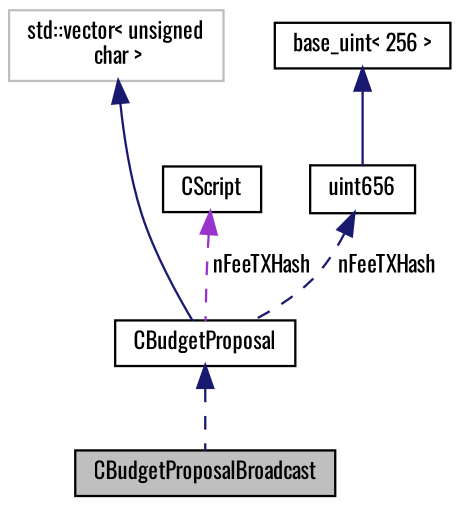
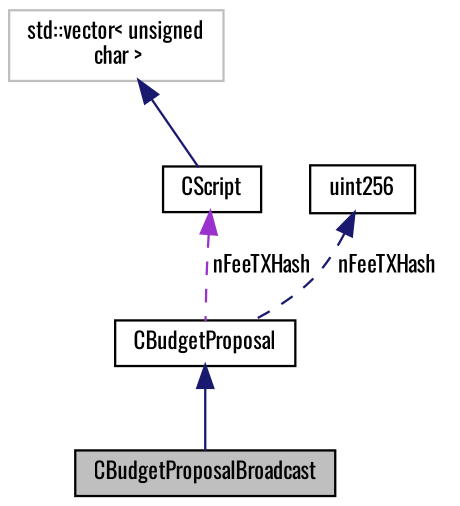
(363, 46) -> none
(363, 189) -> (363, 189)
(143, 217) -> (175, 133)
(205, 420) -> (205, 420)
